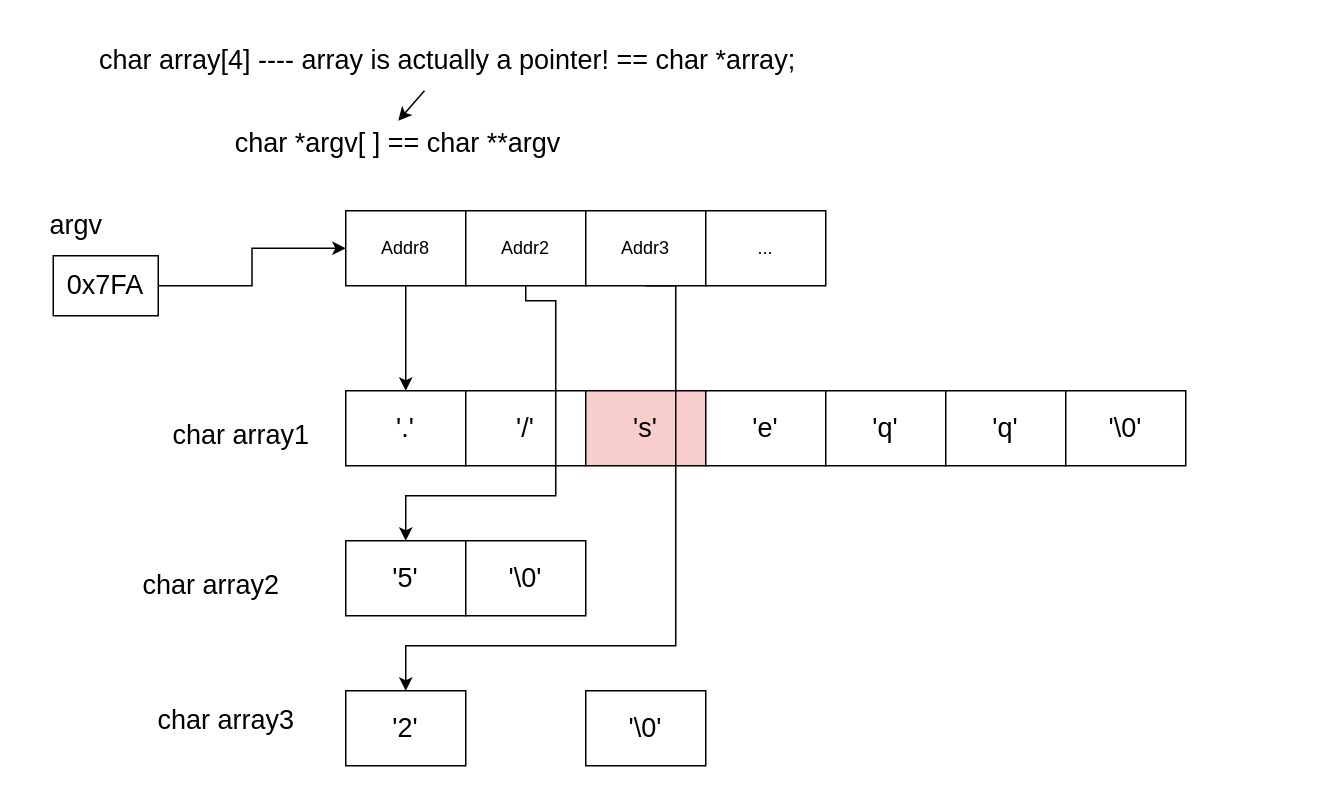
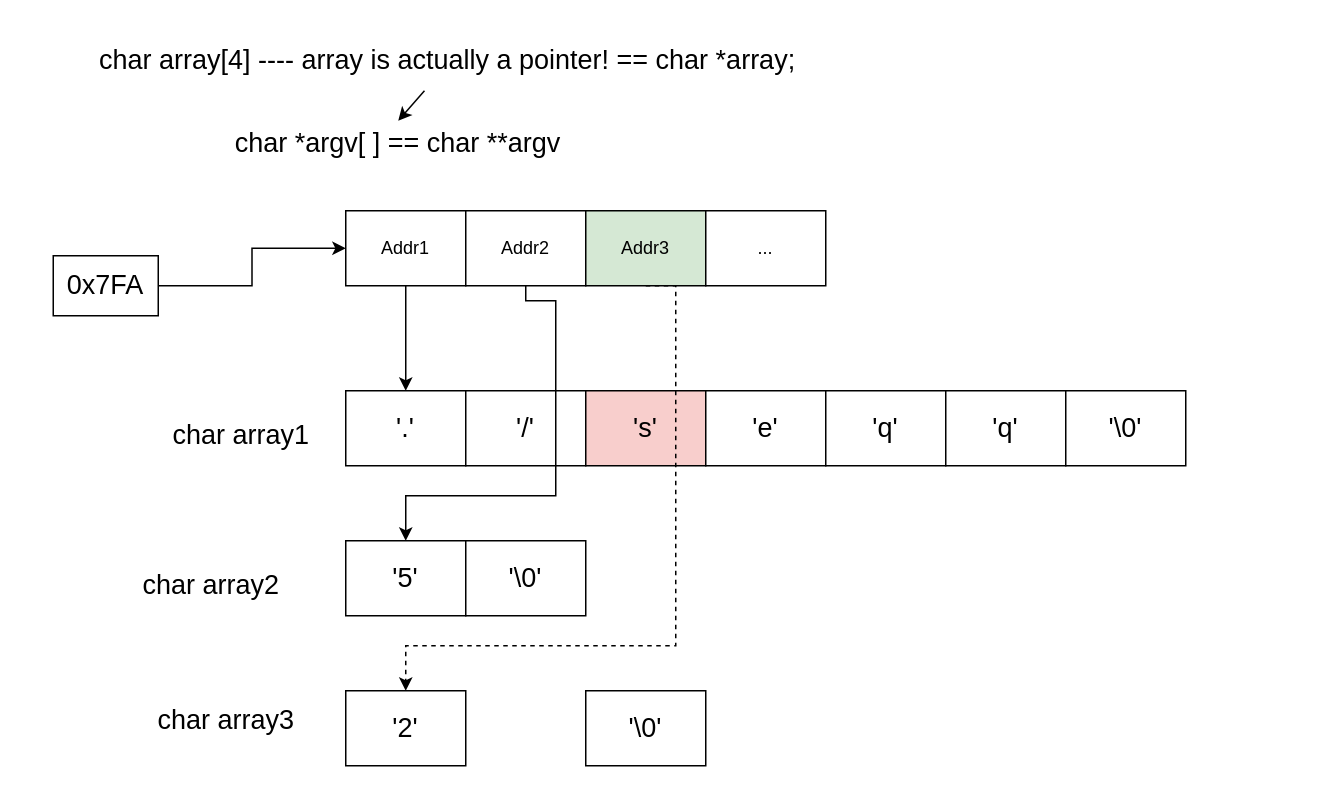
(76, 226) -> none
(406, 248) -> (406, 248)
(646, 248) -> (646, 248)
(676, 616) -> (676, 616)
